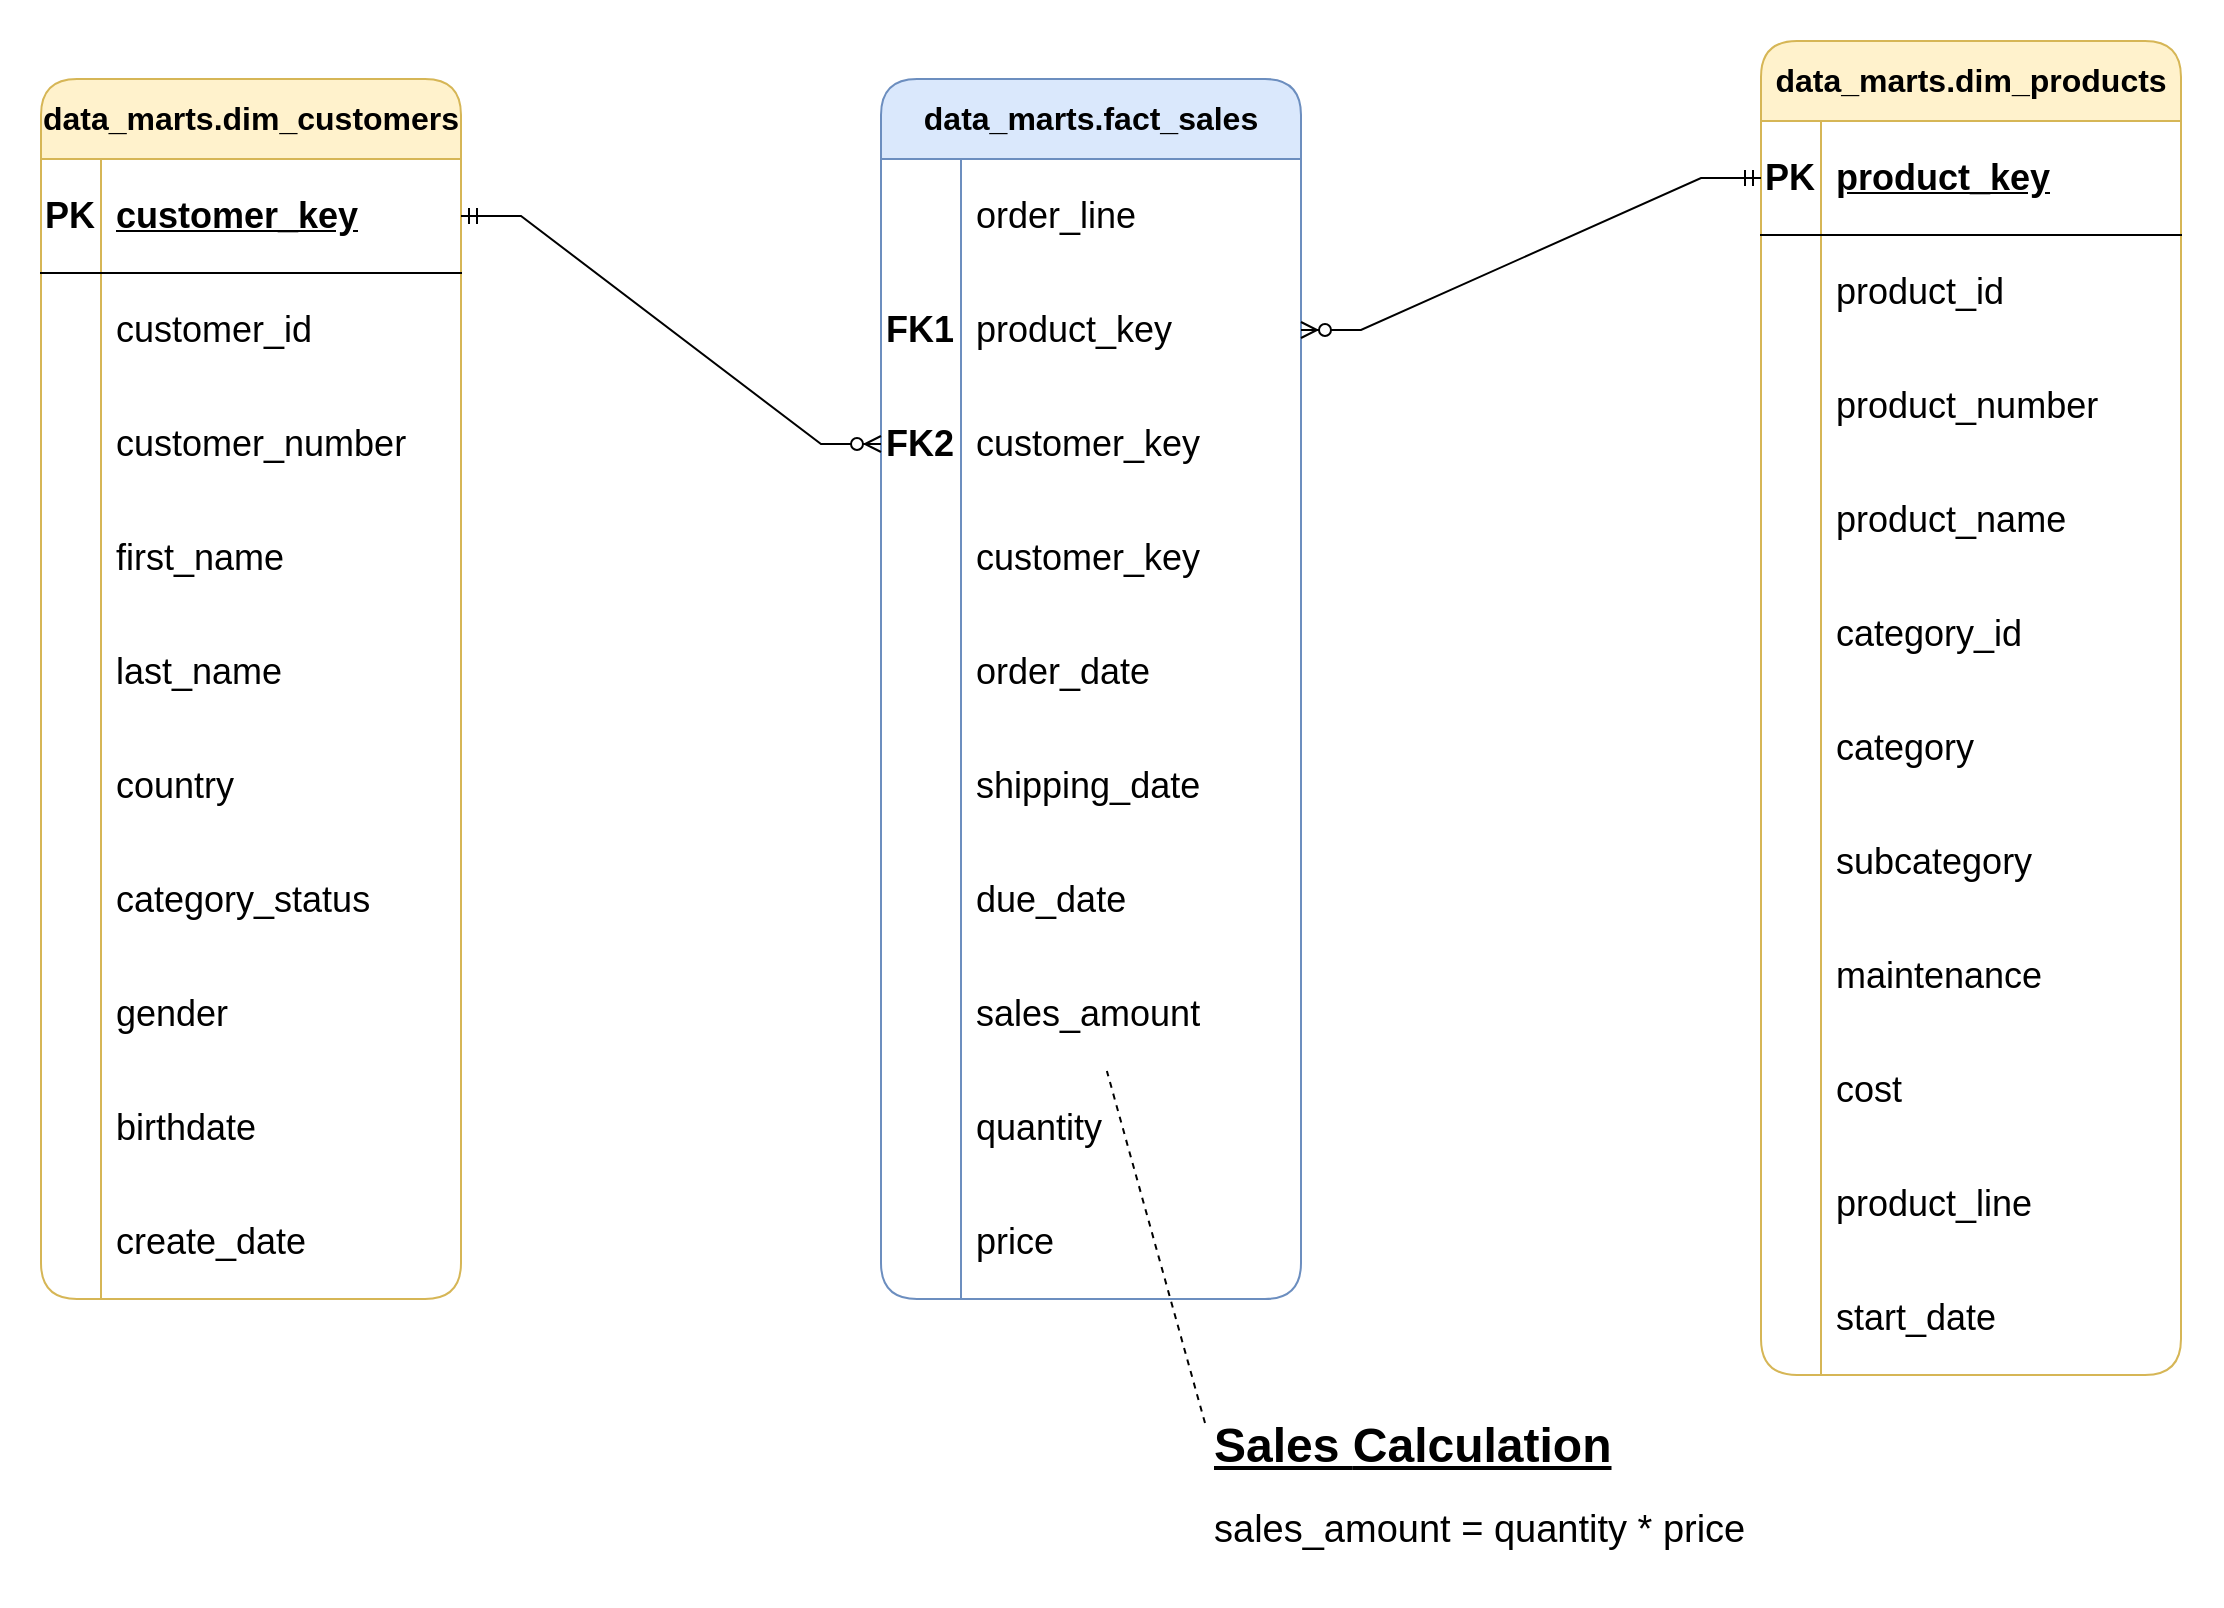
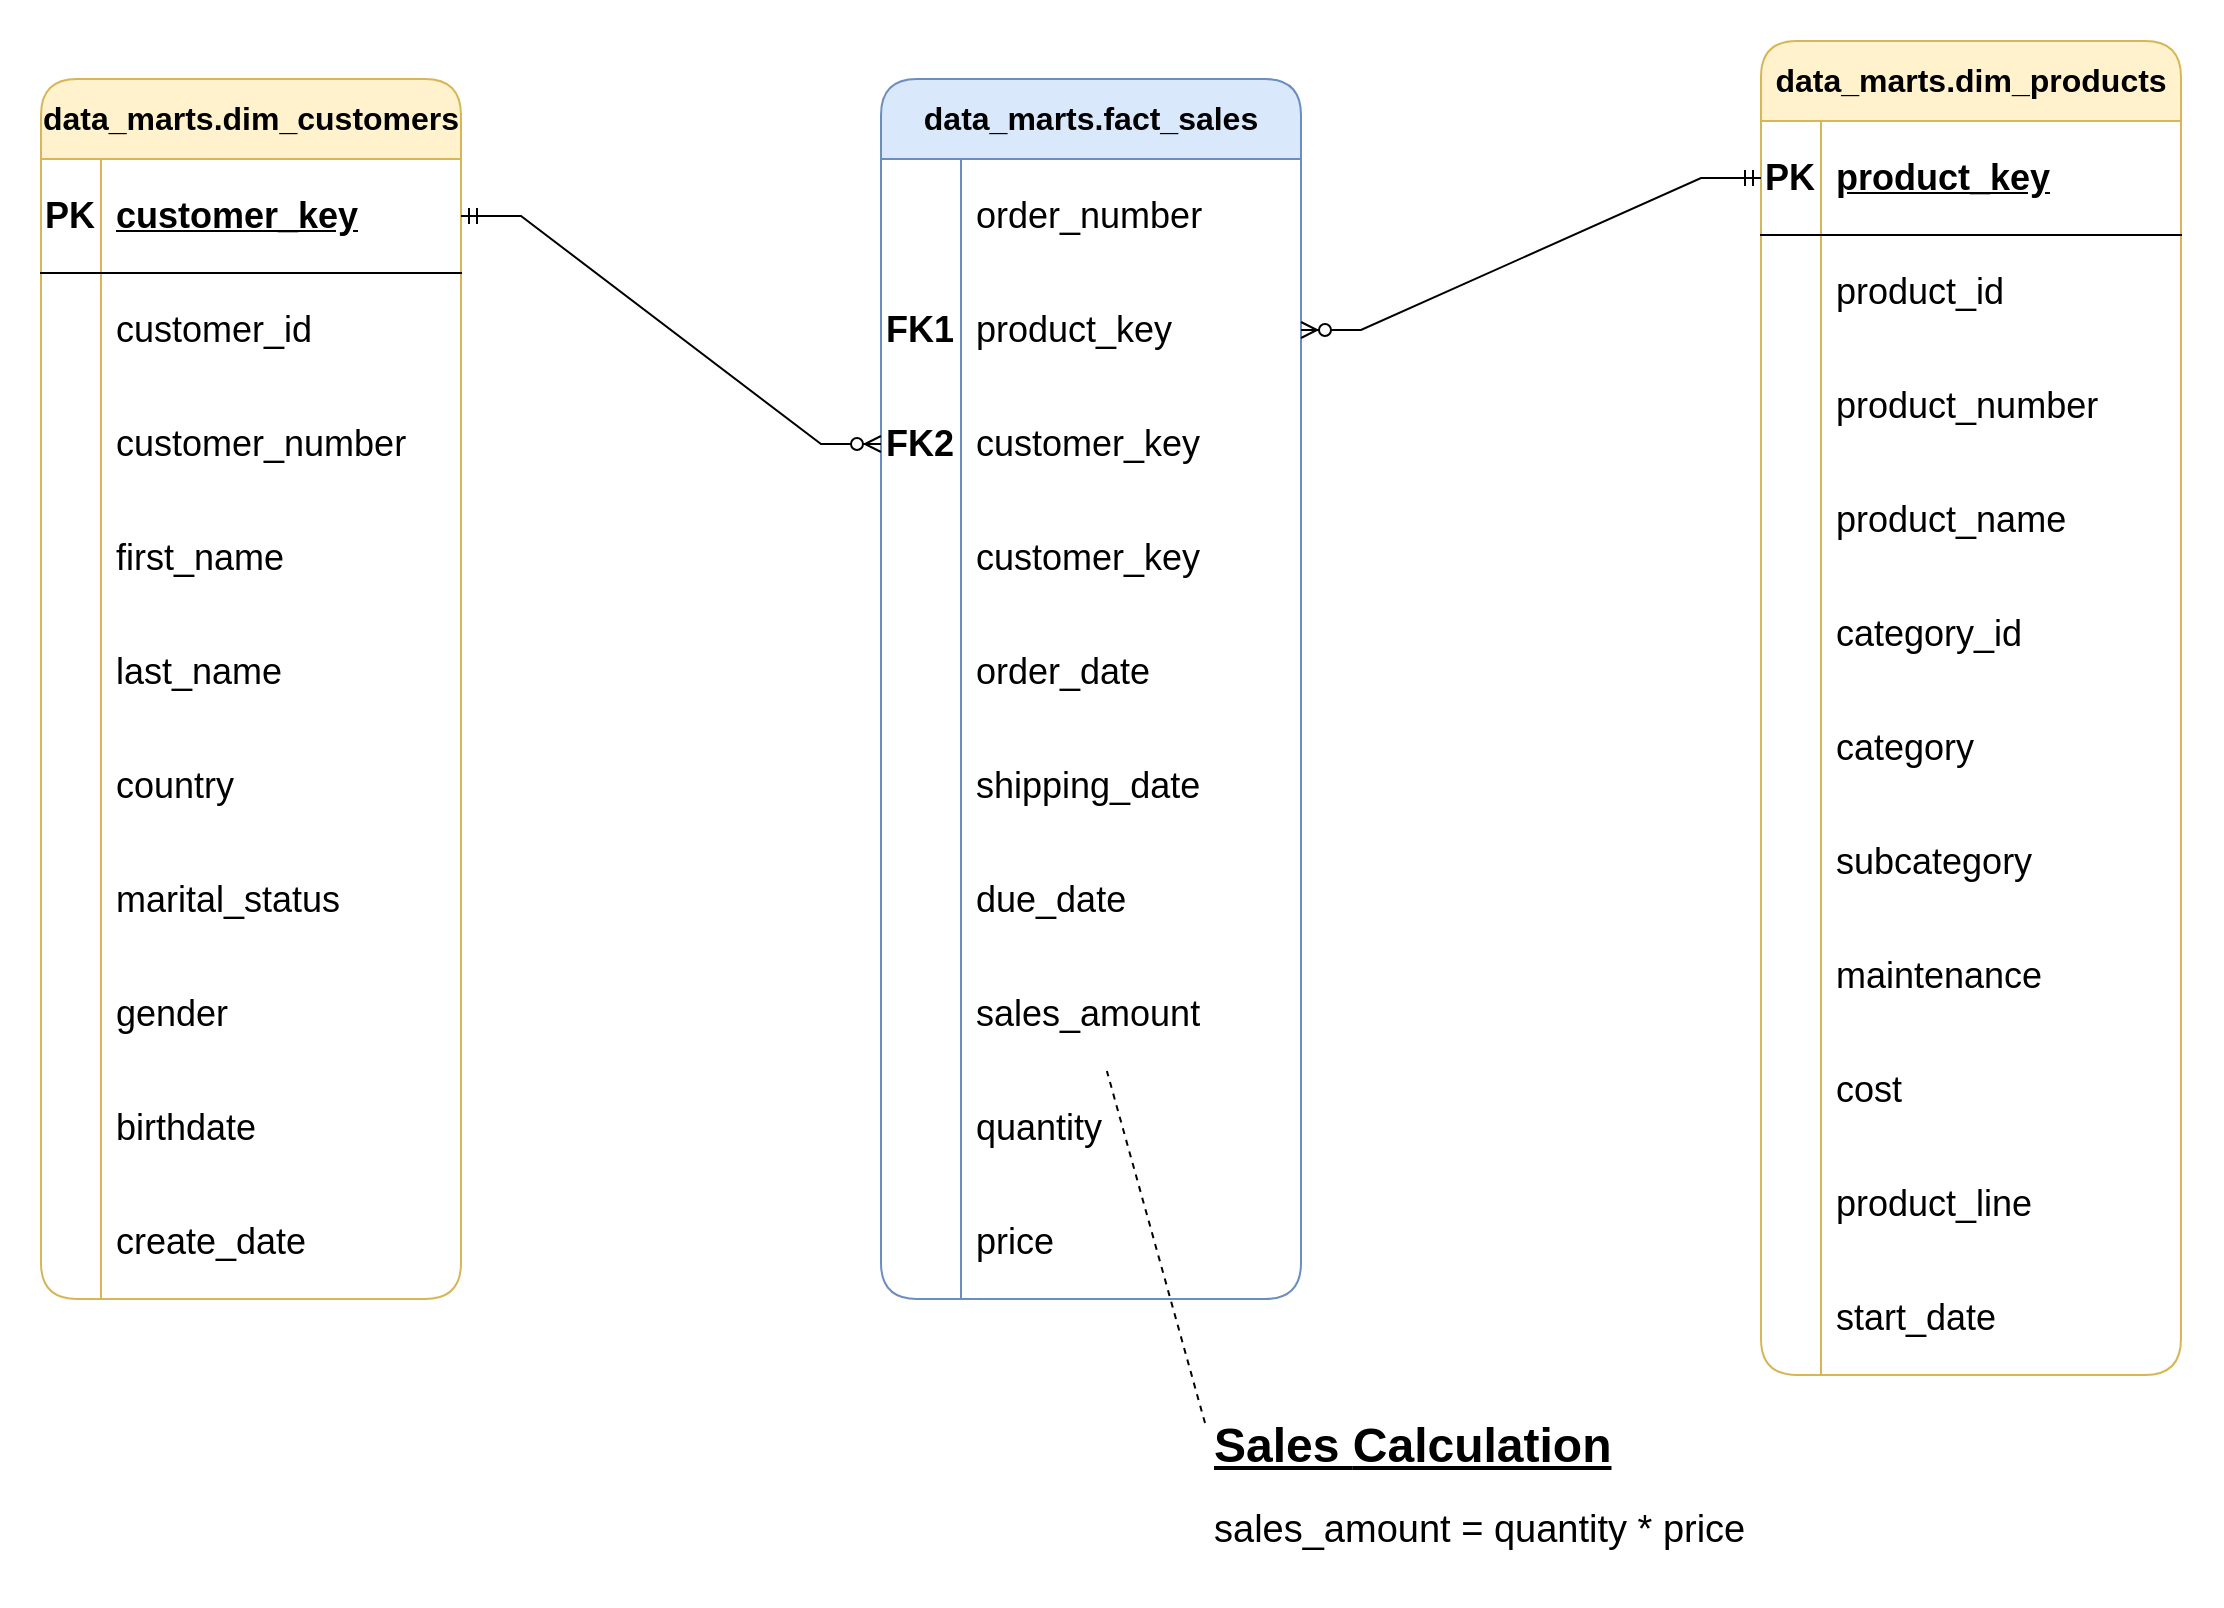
(1068, 217) -> (1098, 217)
(268, 901) -> (249, 901)
